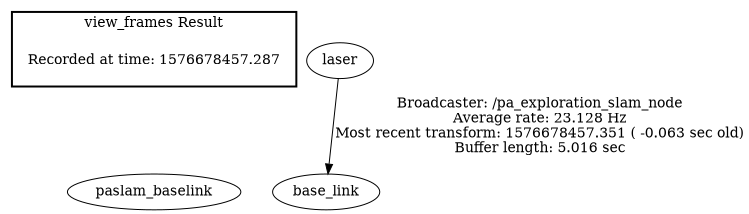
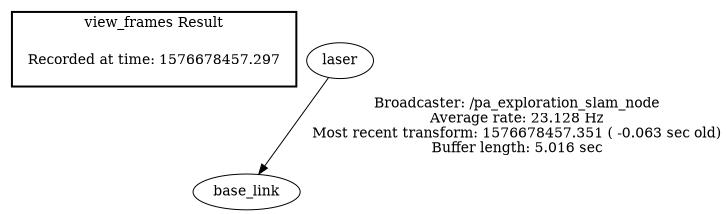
(154, 61) -> (154, 61)
(154, 192) -> none
